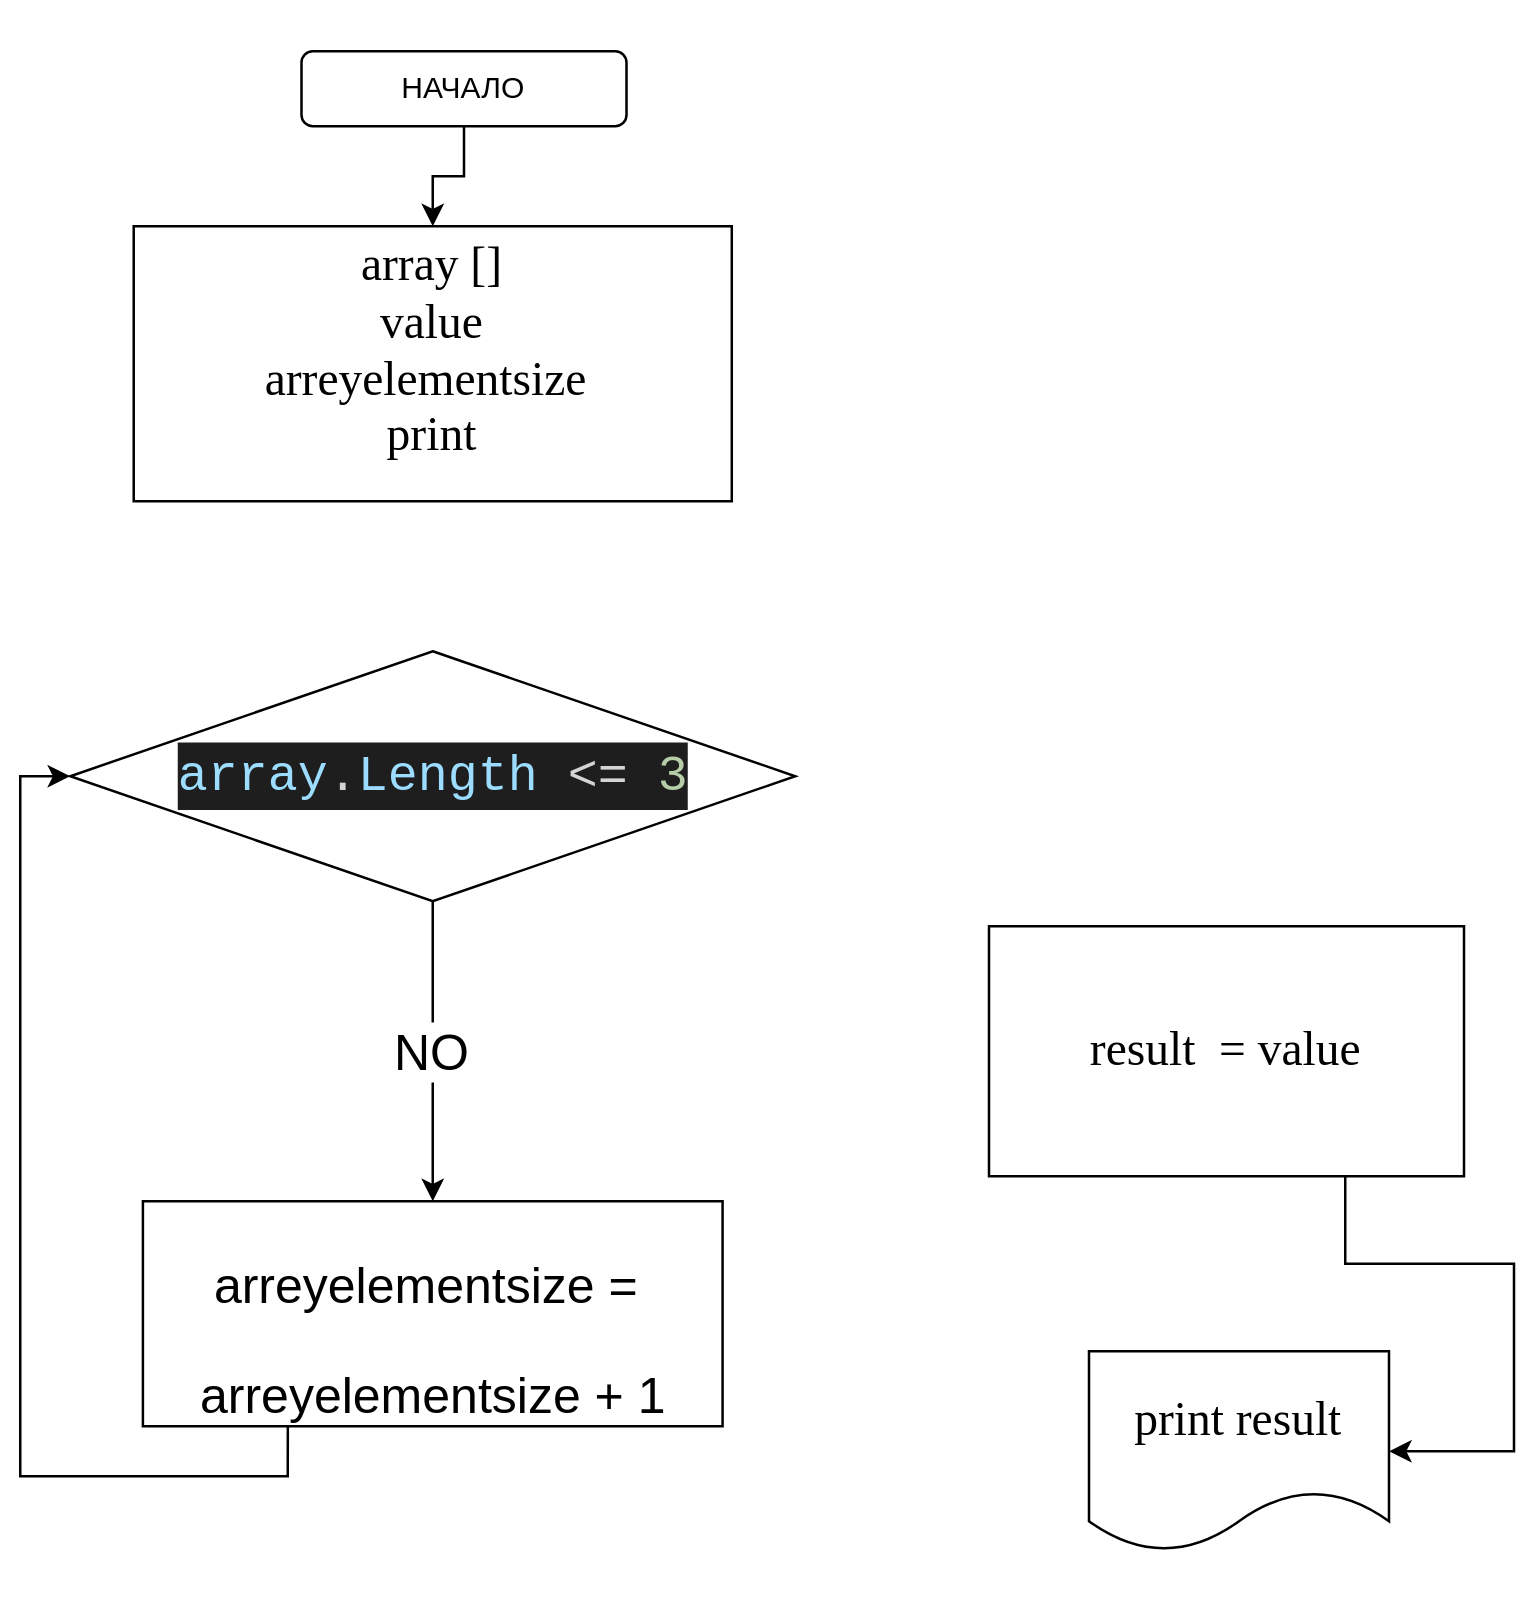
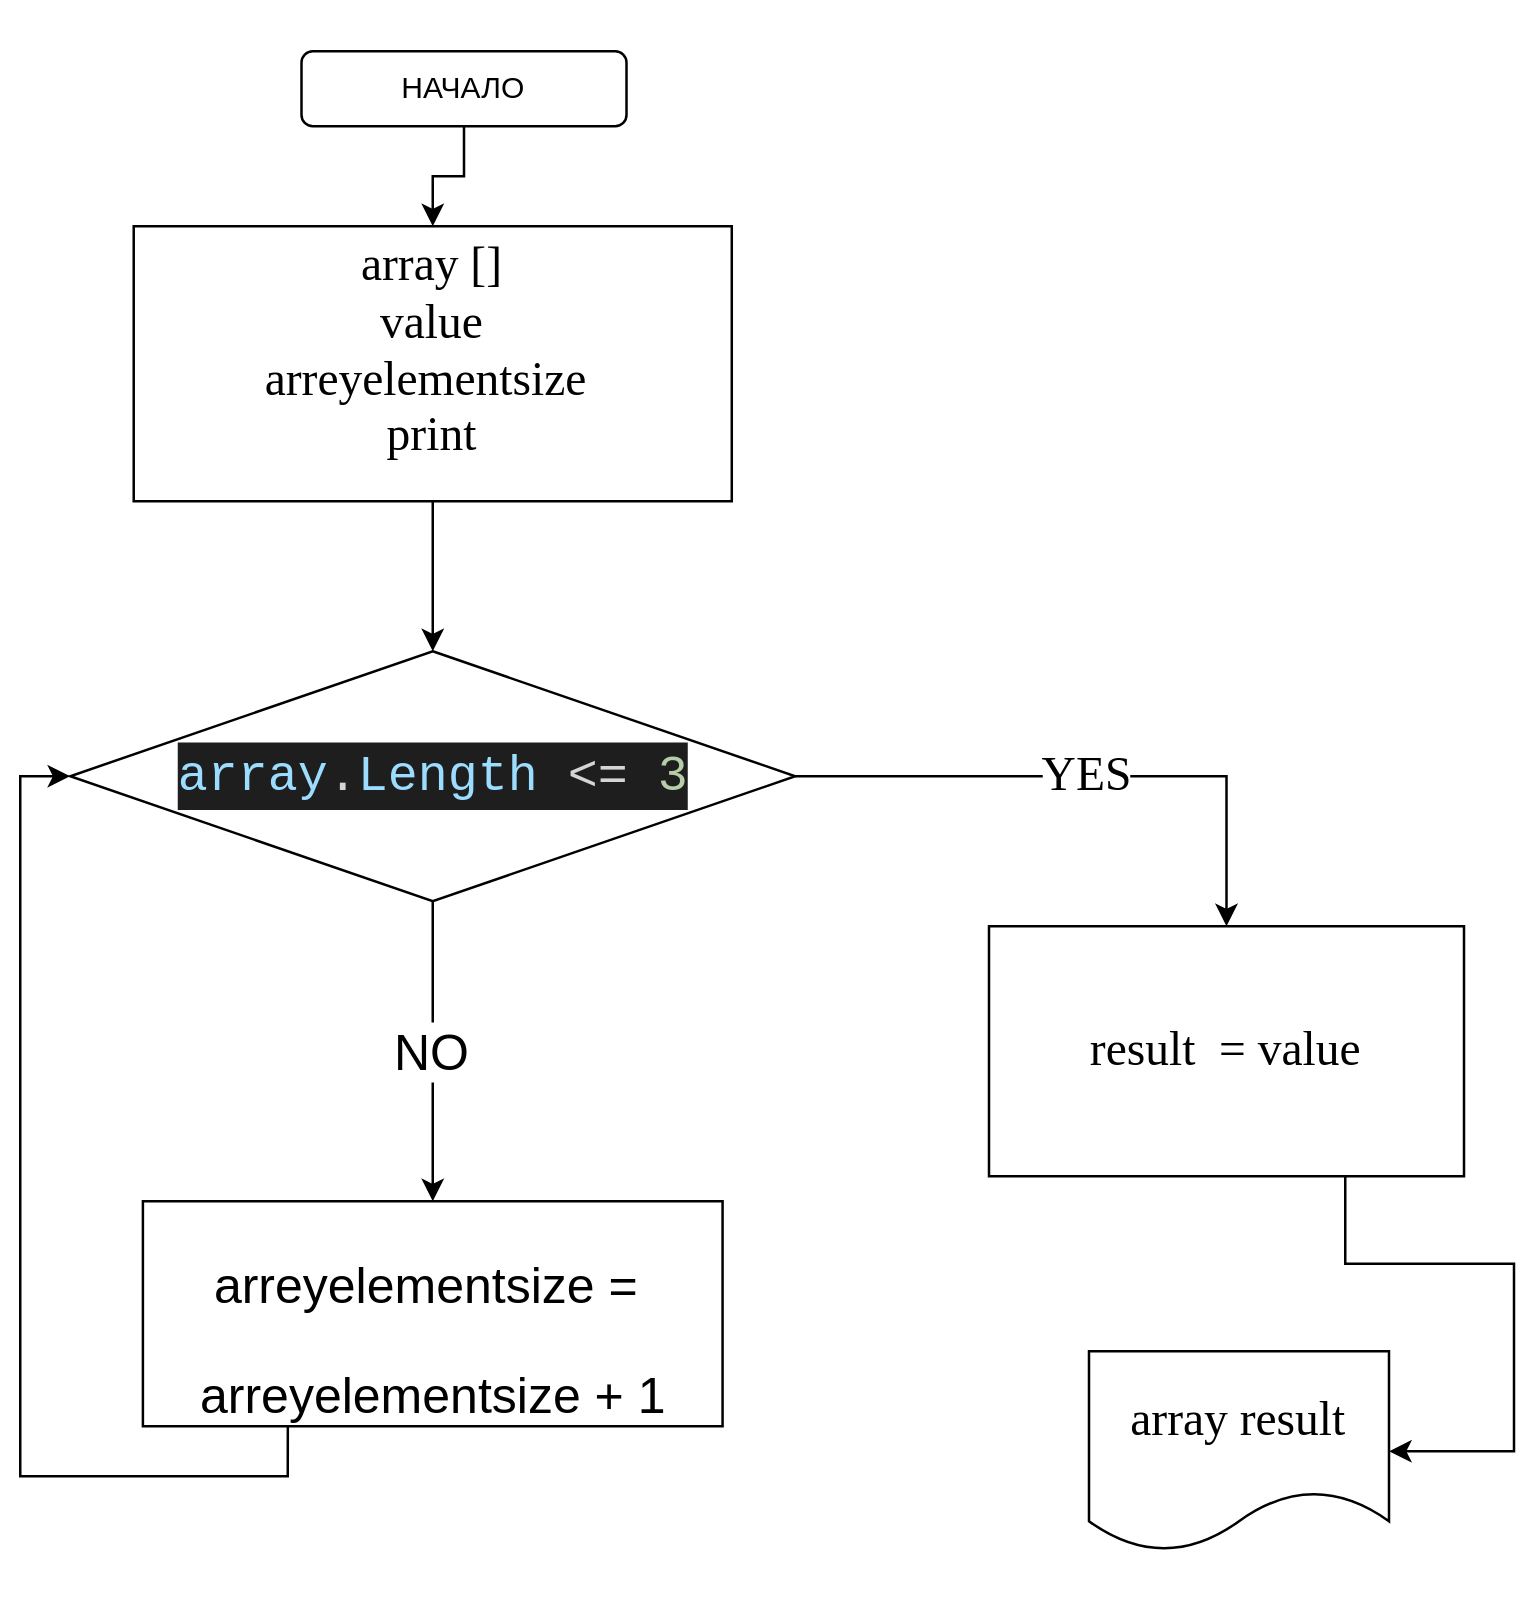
none -> (433, 568)
none -> (919, 776)
(1239, 1421) -> (1239, 1421)
